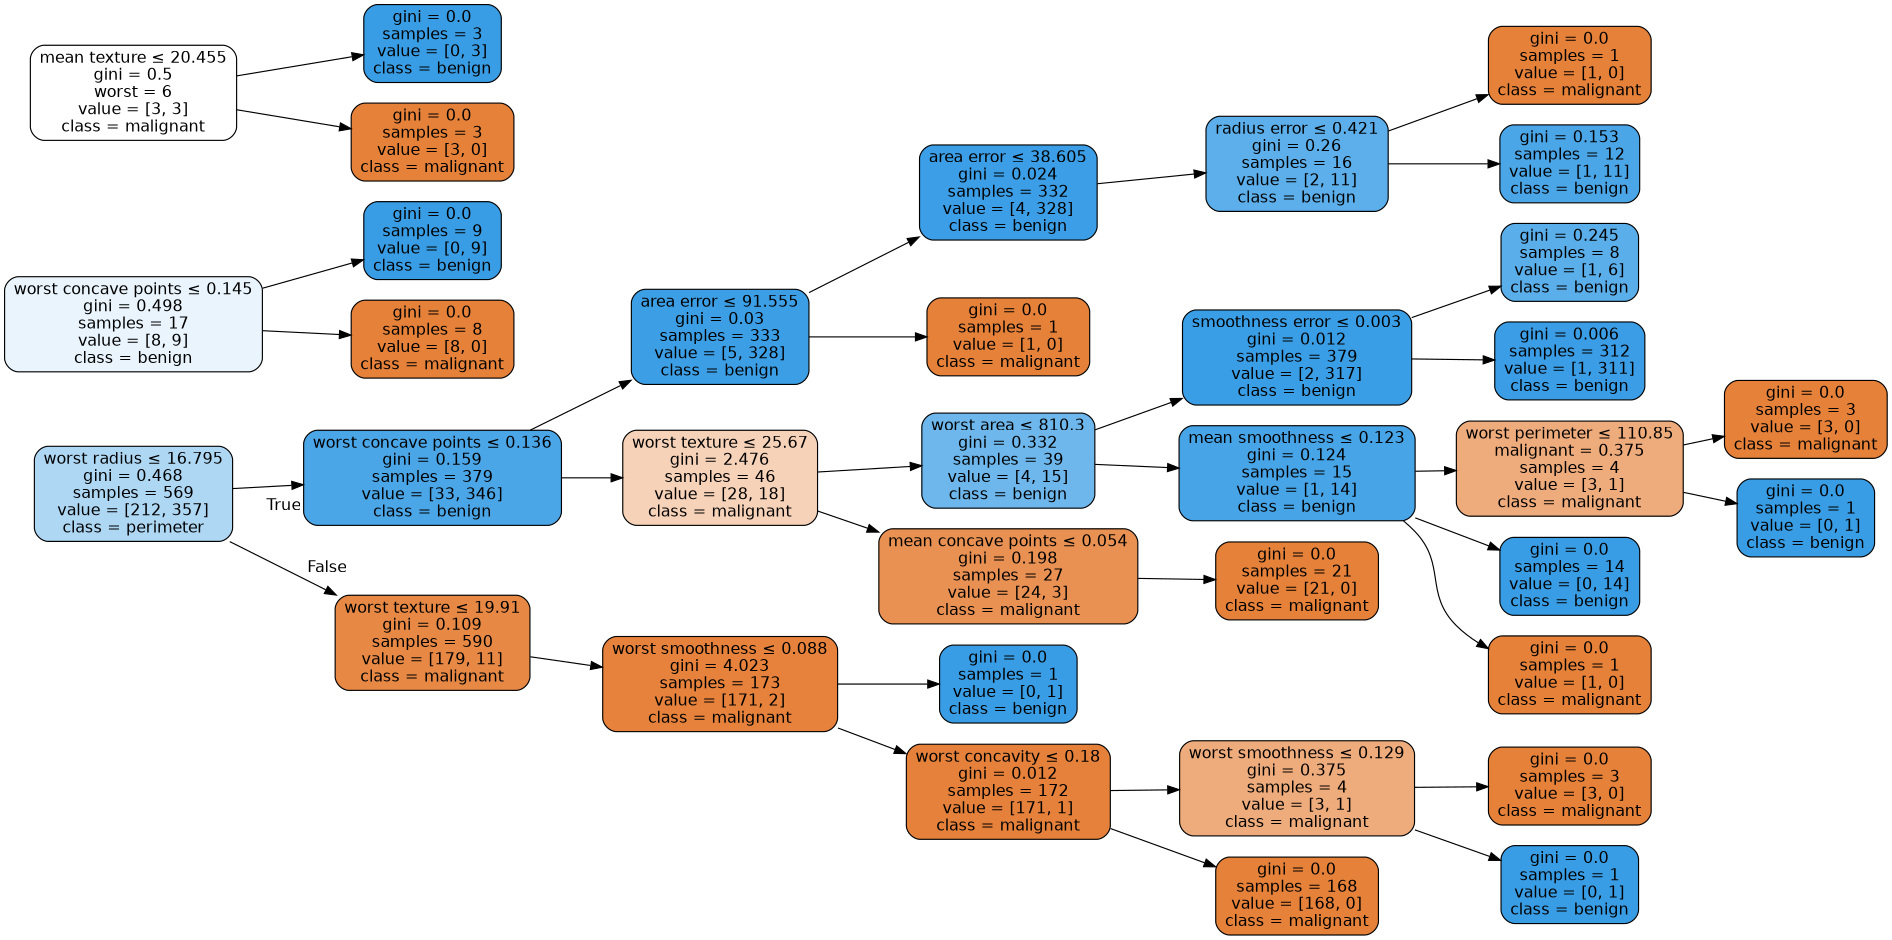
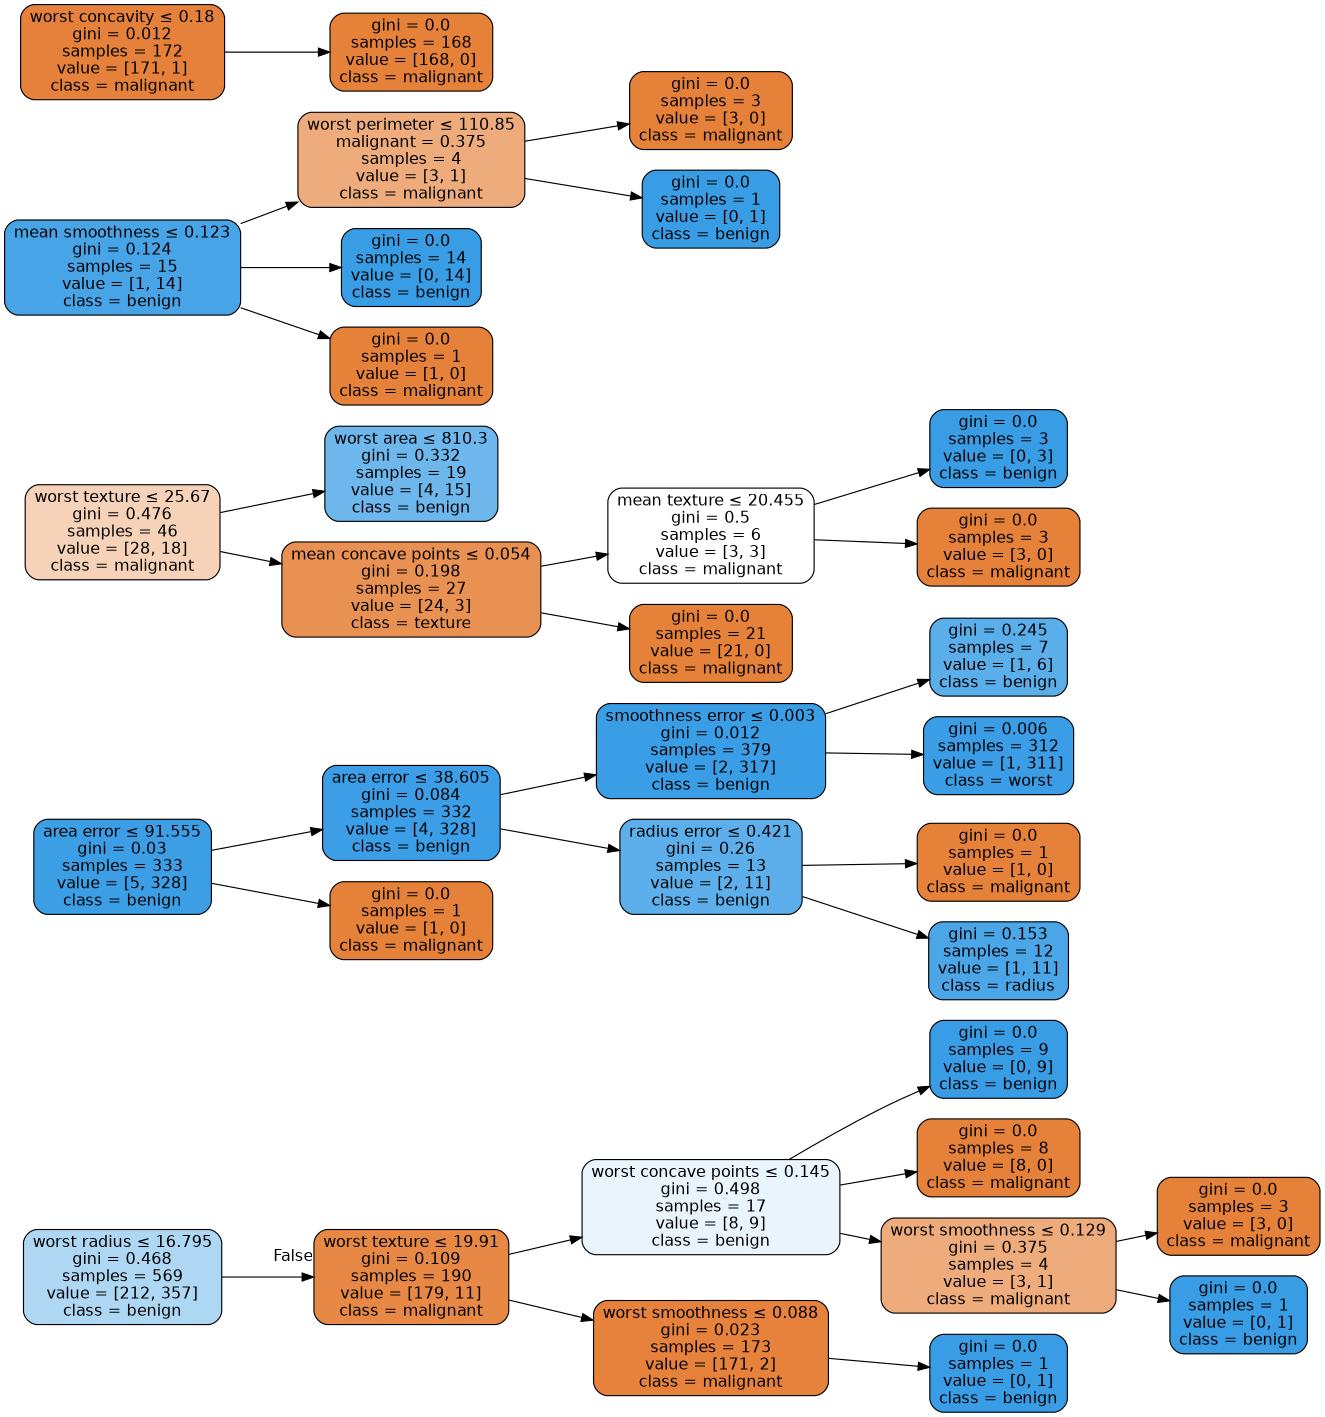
(133, 92) -> (711, 535)
(1297, 163) -> (711, 866)
(1008, 175) -> (411, 795)
(1570, 189) -> (999, 986)
(1570, 253) -> (999, 648)
(1570, 386) -> (999, 781)
(1133, 416) -> (543, 786)
(720, 460) -> (123, 514)
(1008, 460) -> (411, 473)
(1131, 466) -> none
(433, 478) -> none
(133, 528) -> (123, 1311)
none -> (569, 561)
(1008, 610) -> (411, 623)
(433, 642) -> (411, 1276)
(720, 666) -> (711, 1330)
(867, 739) -> none
(1139, 790) -> (855, 1236)
none -> (540, 1247)
